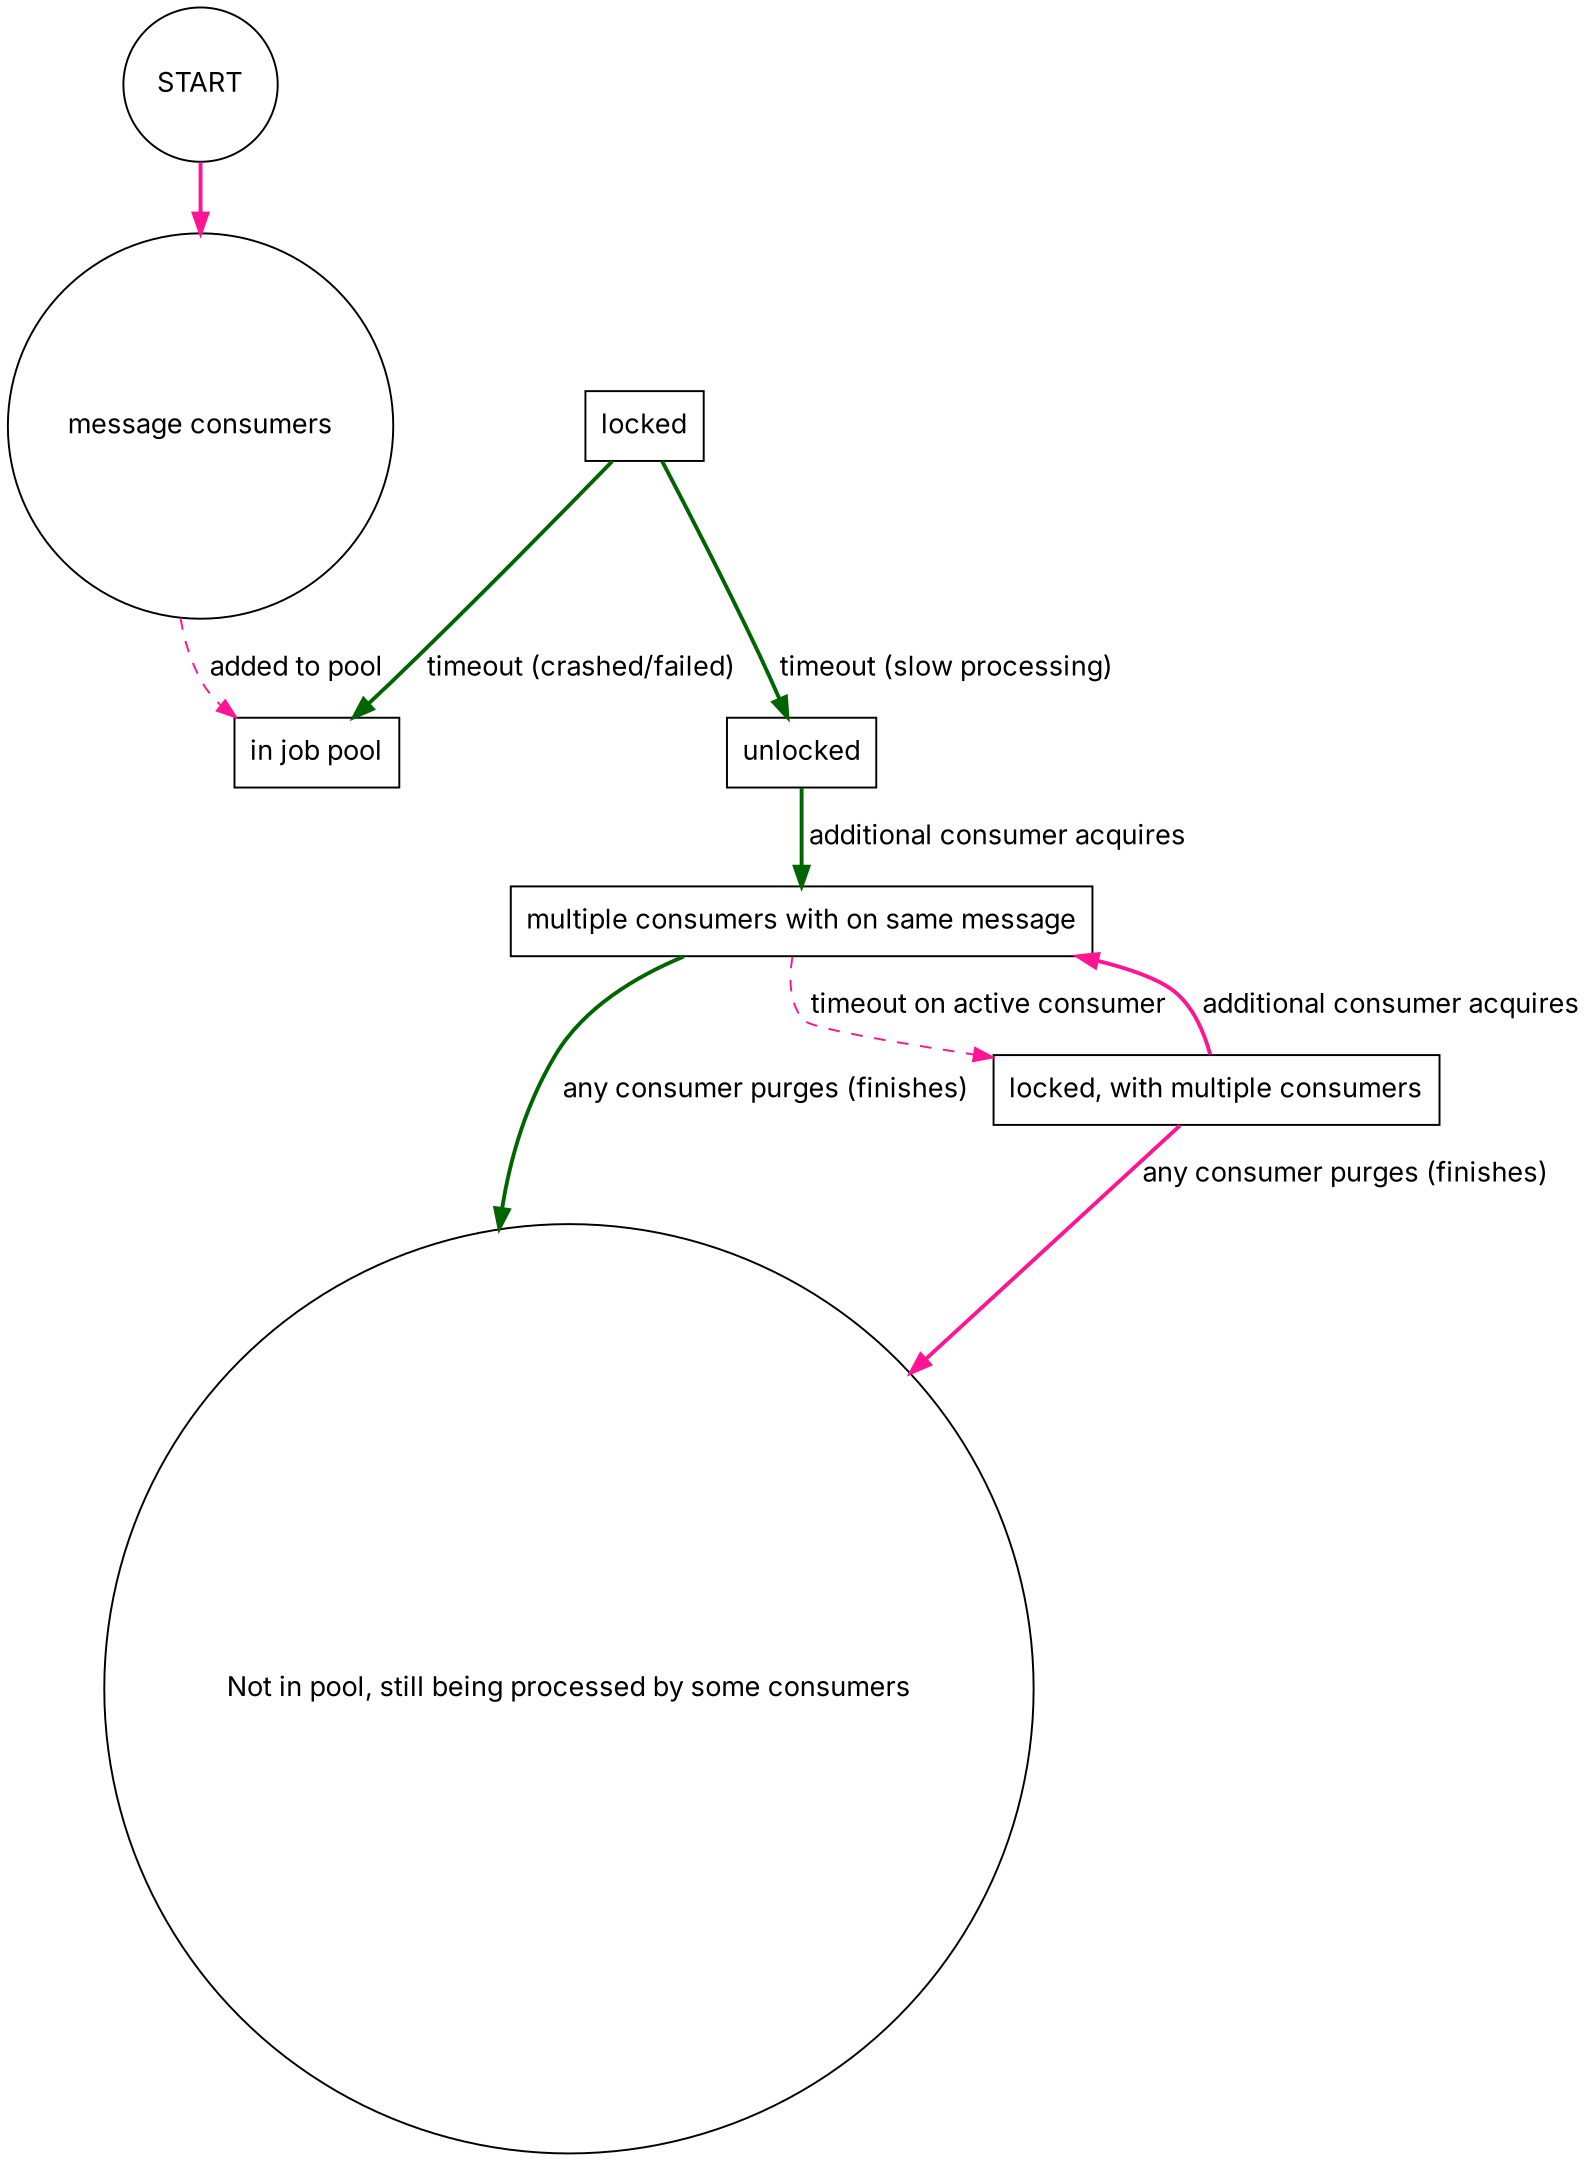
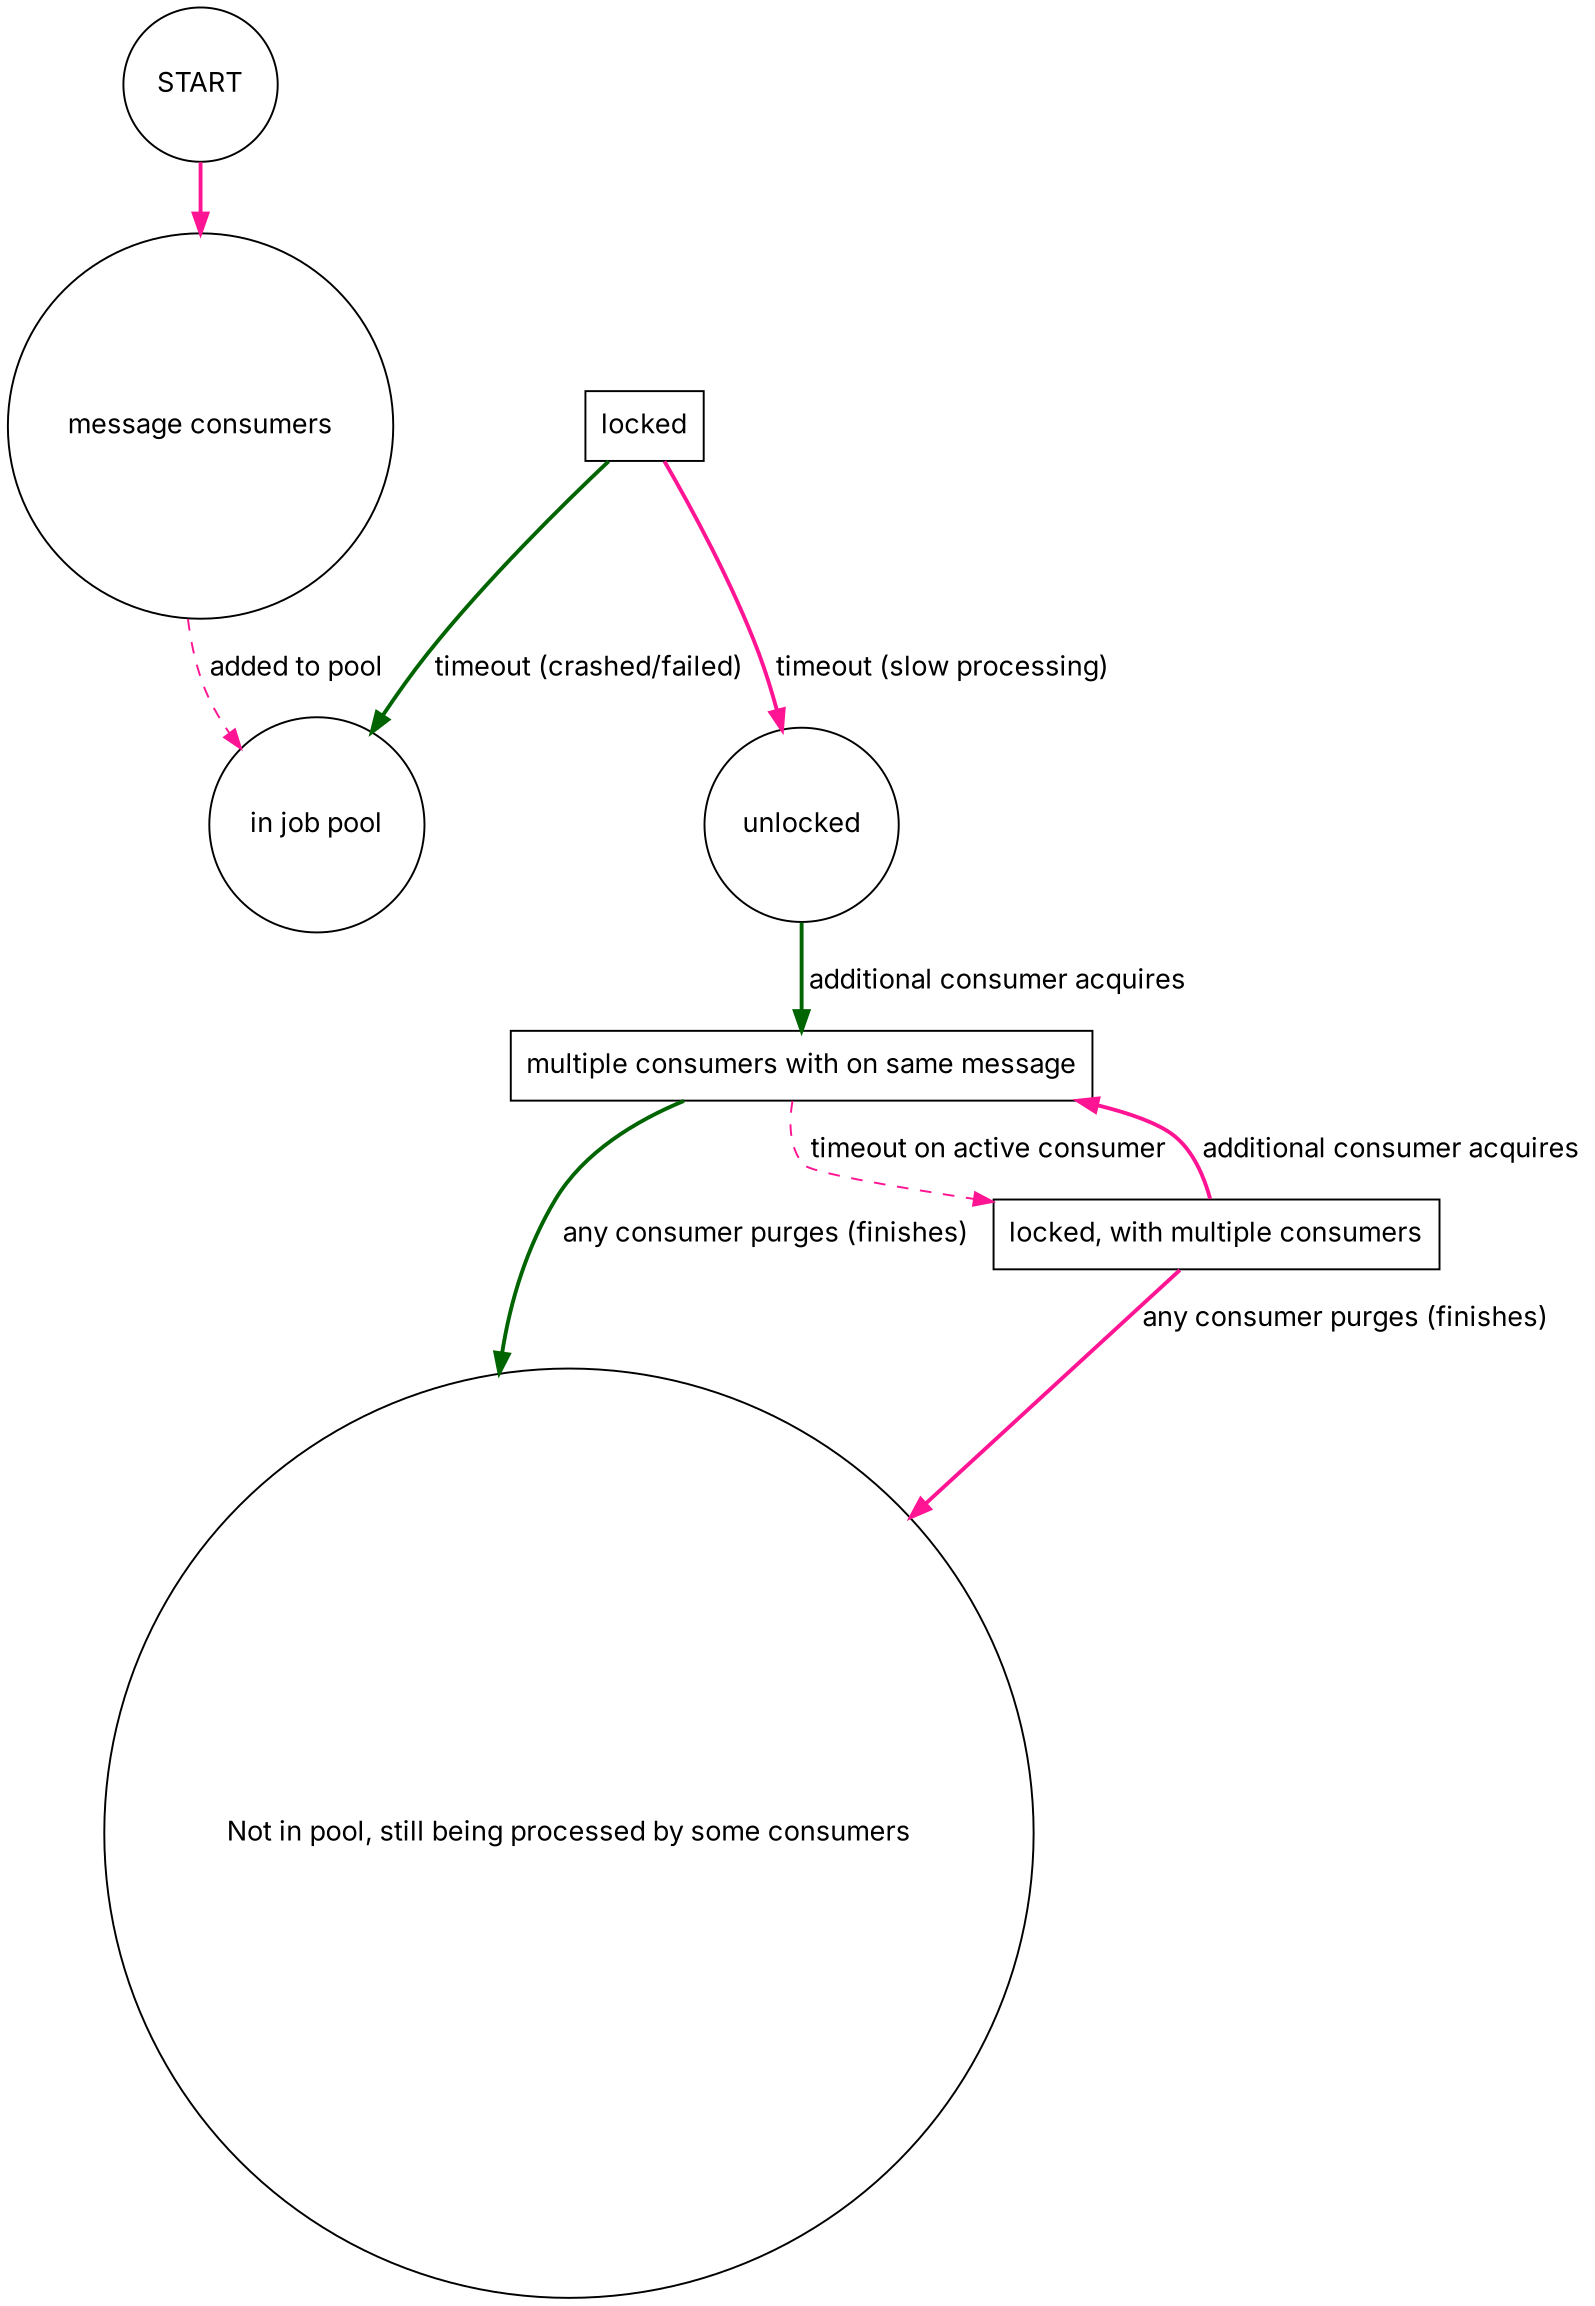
(723, 579) -> (728, 583)
(317, 753) -> (317, 825)
(802, 753) -> (802, 825)
